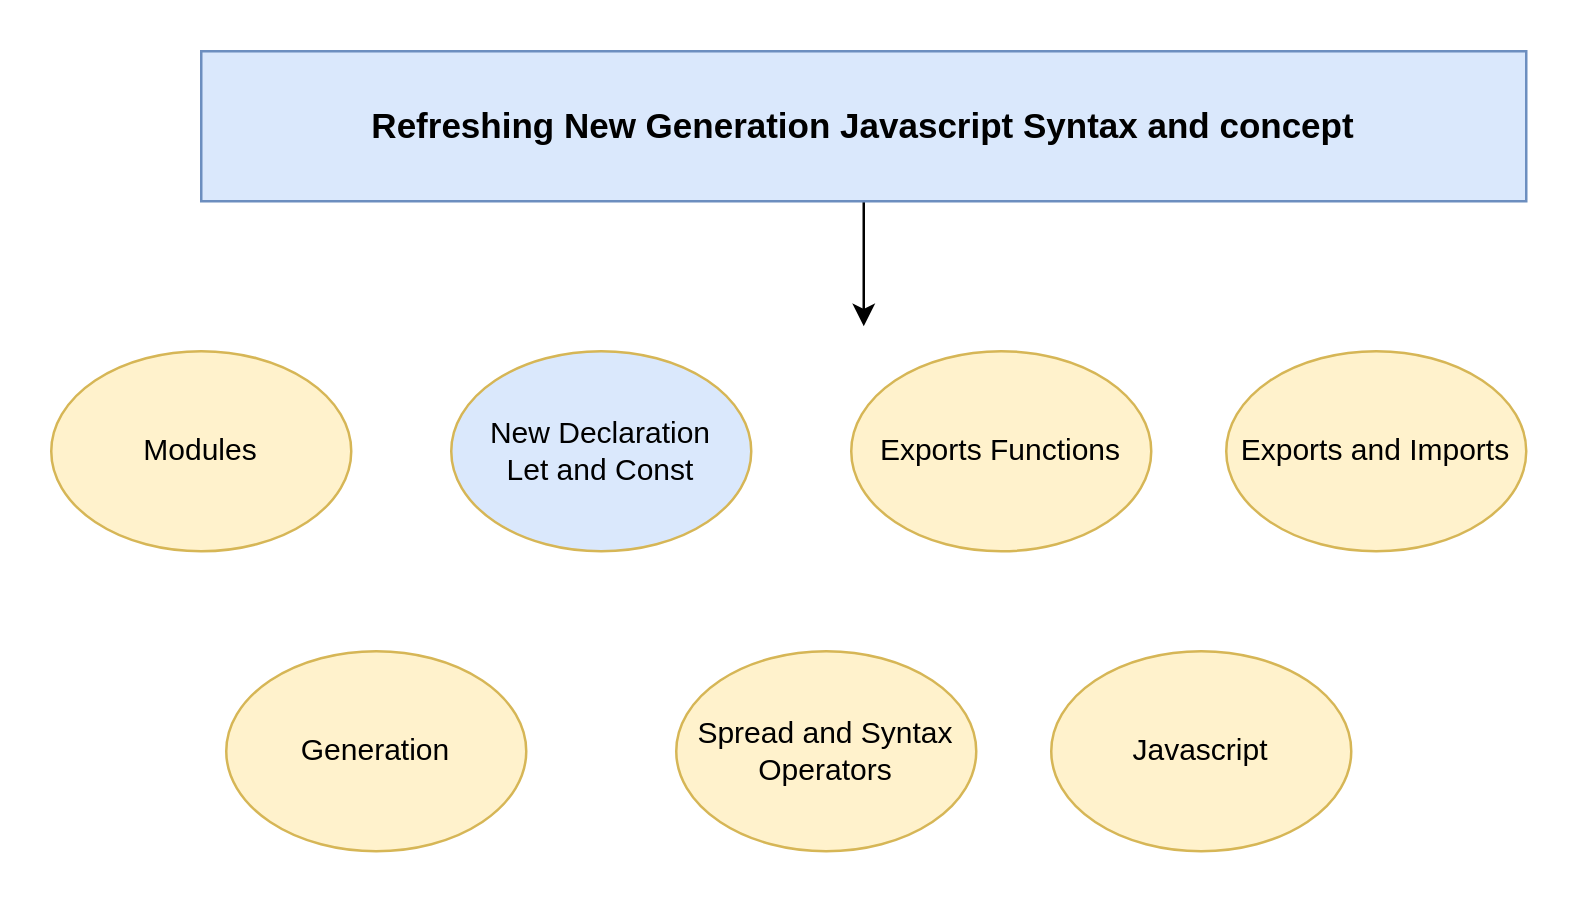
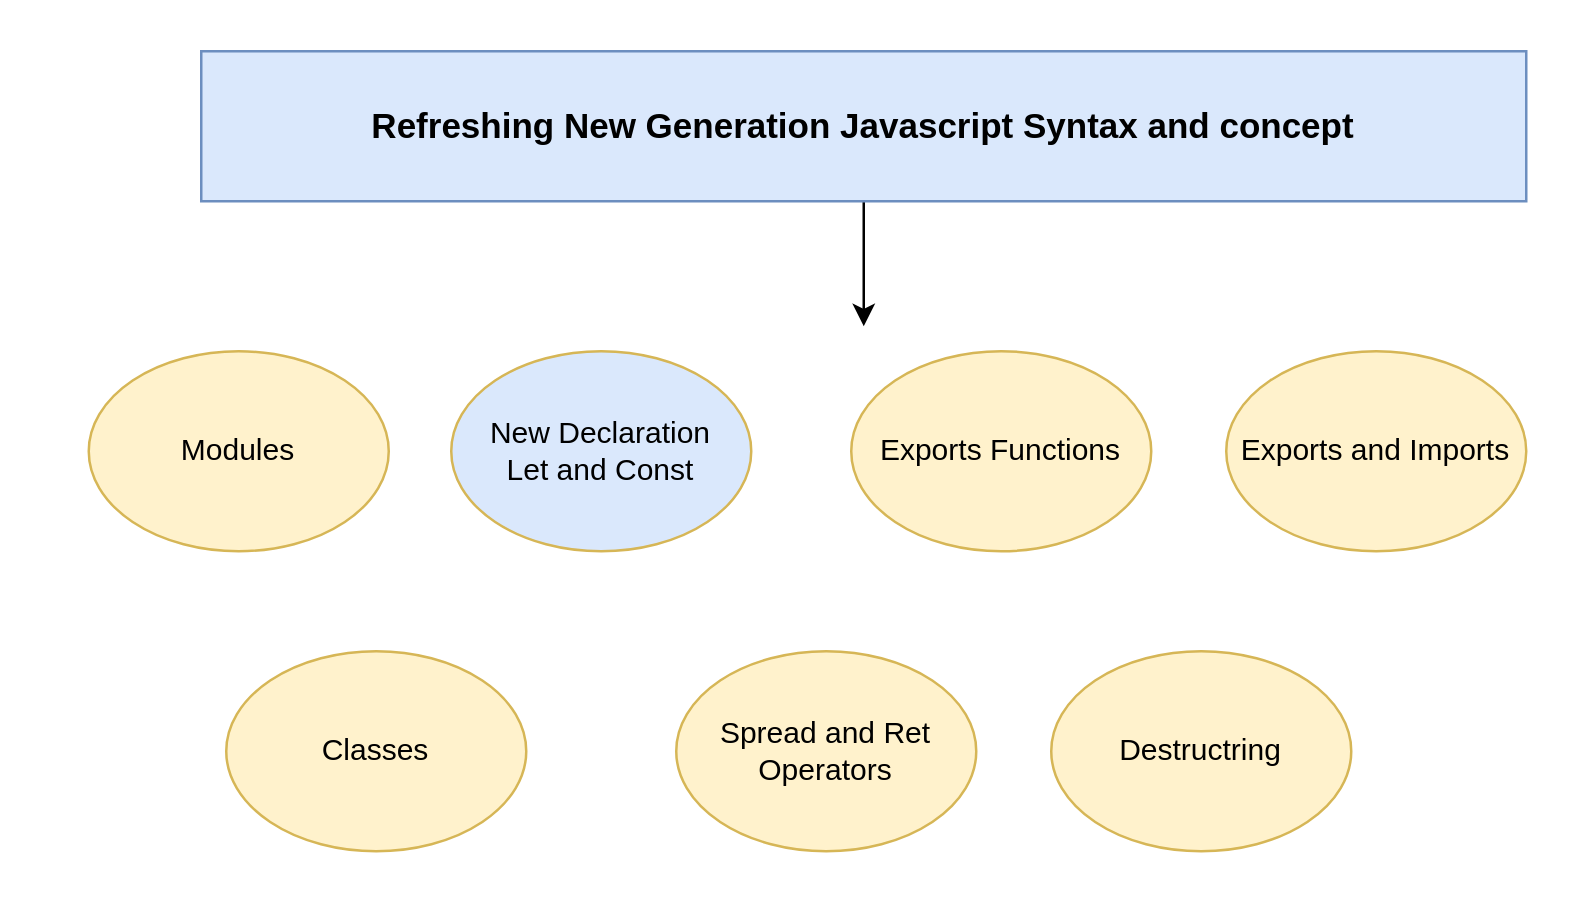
(201, 451) -> (239, 451)
(376, 751) -> (376, 751)
(826, 751) -> (826, 751)
(1201, 751) -> (1201, 751)
